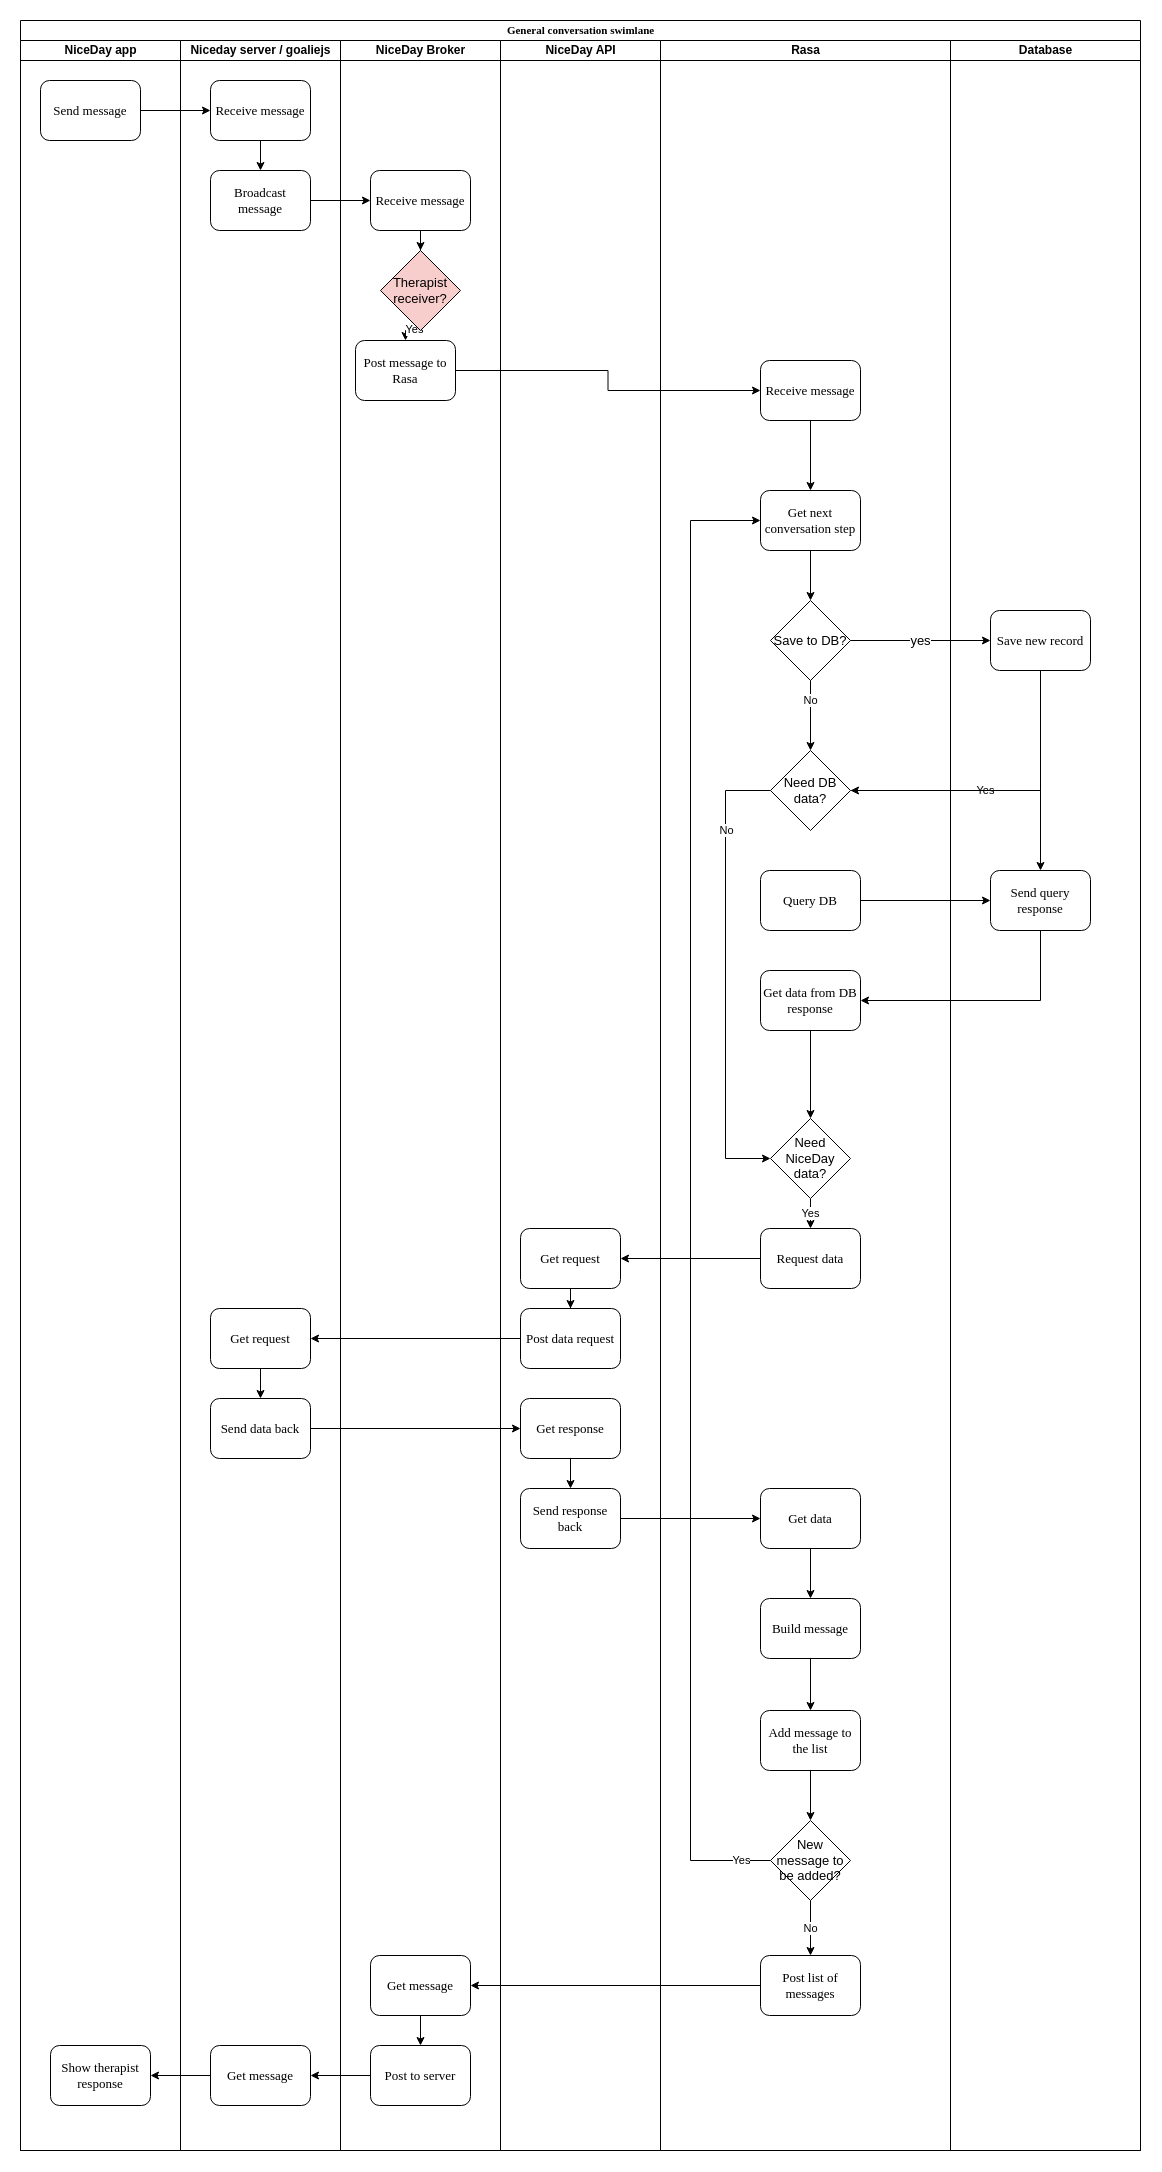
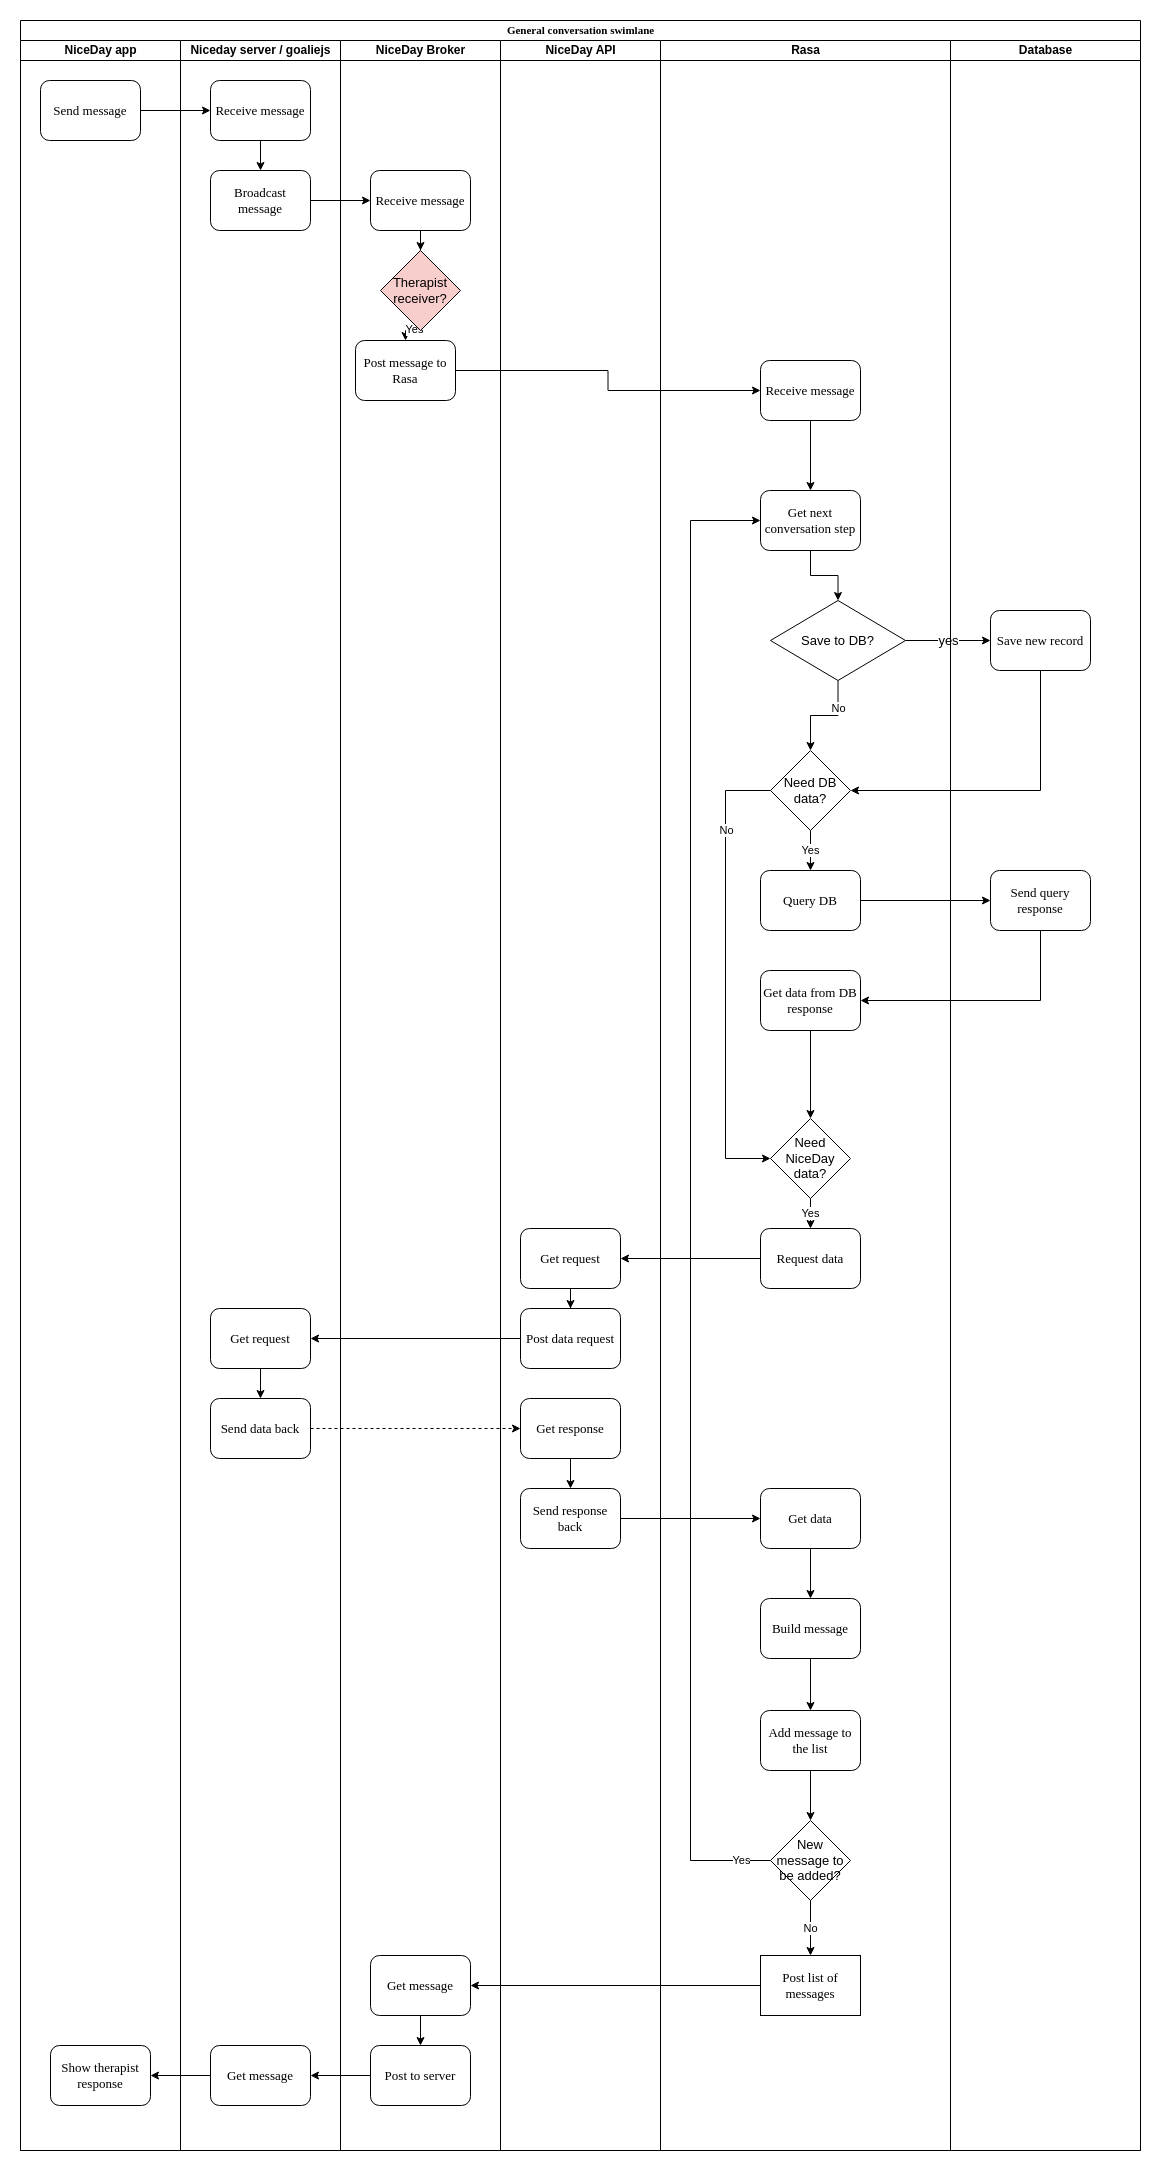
(811, 641) -> (838, 641)
(1041, 828) -> (811, 847)
(413, 1429) -> (413, 1429)
(811, 1986) -> (811, 1986)
